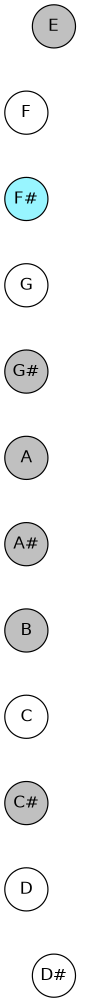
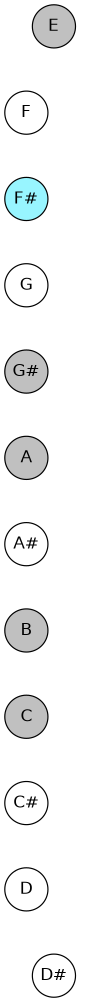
(26, 544) -> (26, 544)
(26, 717) -> (26, 717)
(26, 803) -> (26, 803)
